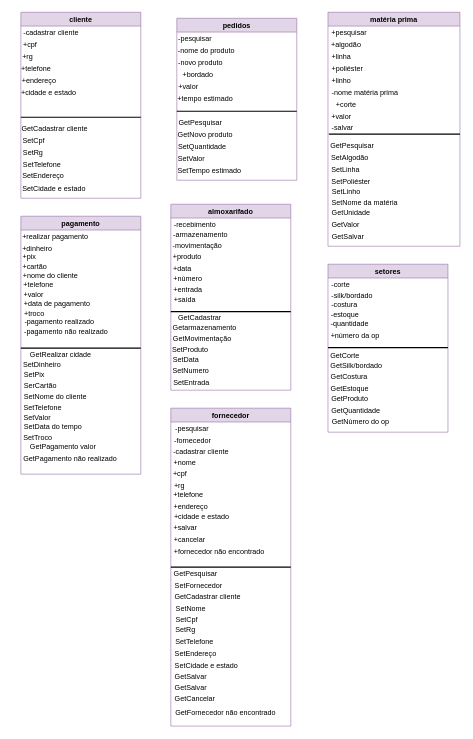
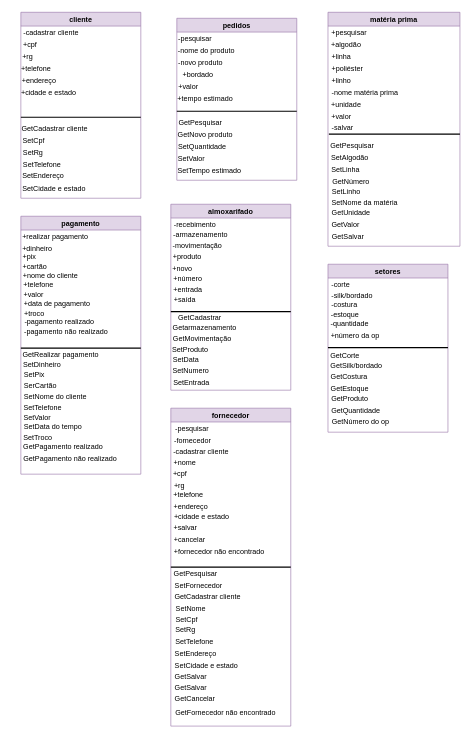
(346, 105) -> (346, 105)
(351, 182) -> (351, 182)
(182, 269) -> (182, 269)
(61, 355) -> (61, 355)
(63, 447) -> (63, 447)
